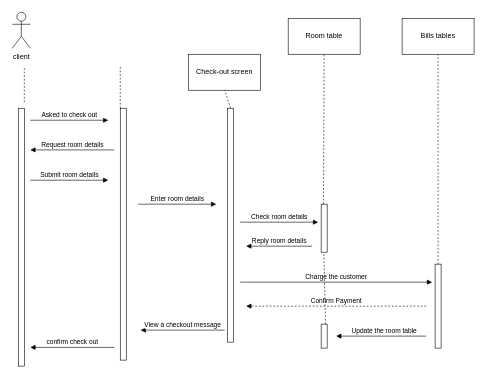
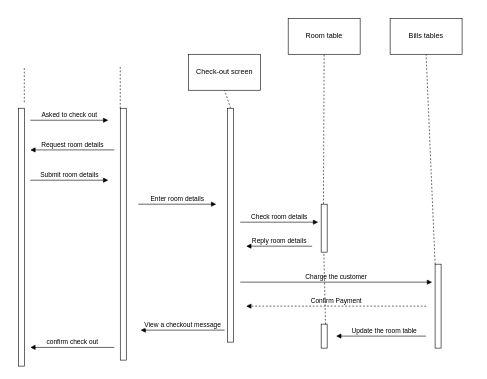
(21, 30) -> none
(438, 36) -> (426, 36)
